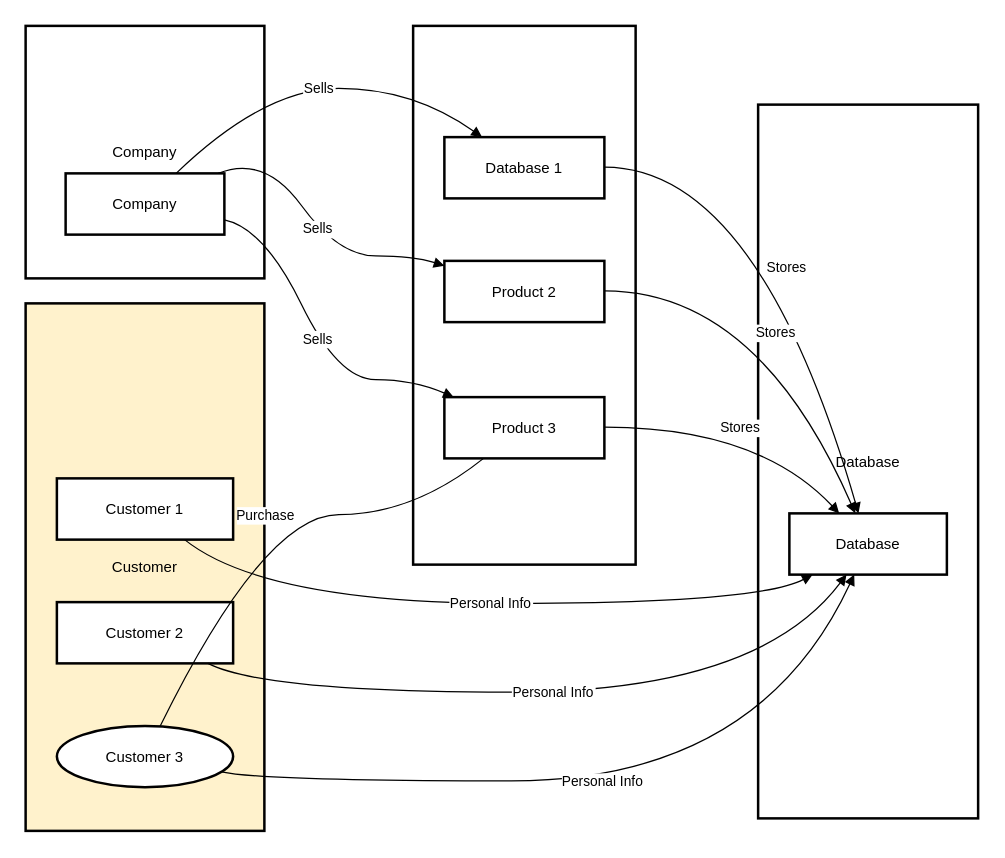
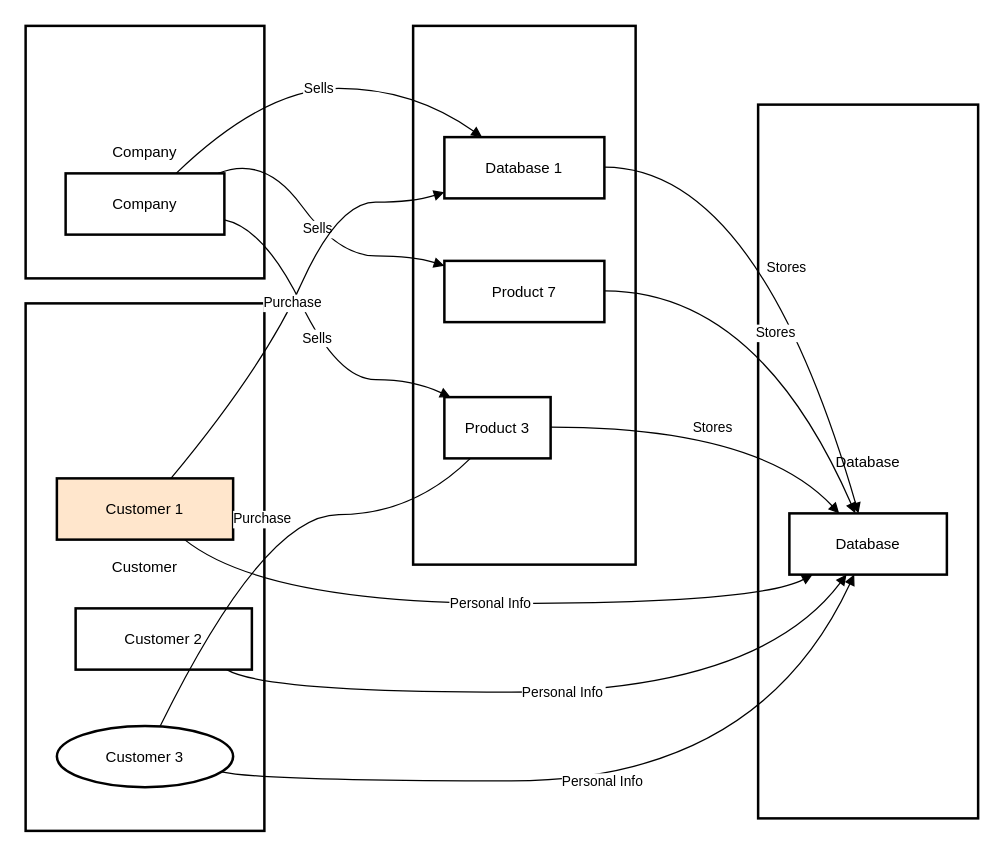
(524, 292) -> (524, 292)
none -> (287, 313)
(524, 428) -> (498, 428)
(145, 509) -> (145, 509)
(145, 567) -> (145, 567)
(145, 633) -> (164, 639)
